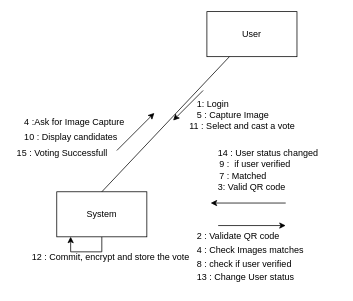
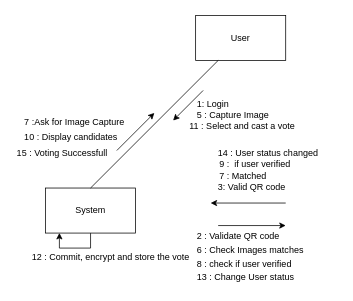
(252, 34) -> (240, 38)
(79, 123) -> (79, 123)
(102, 214) -> (90, 210)
(252, 250) -> (252, 250)
